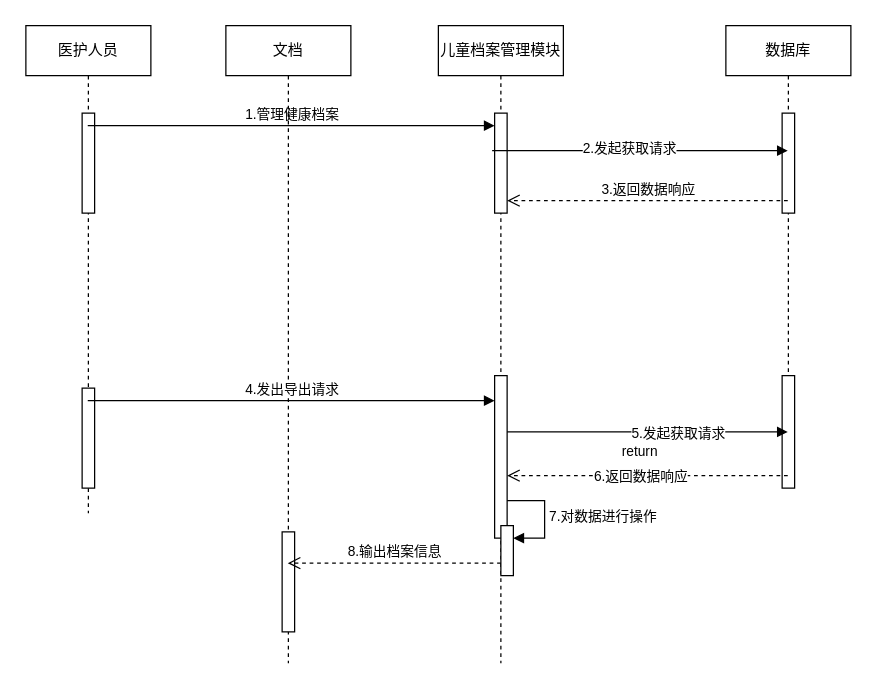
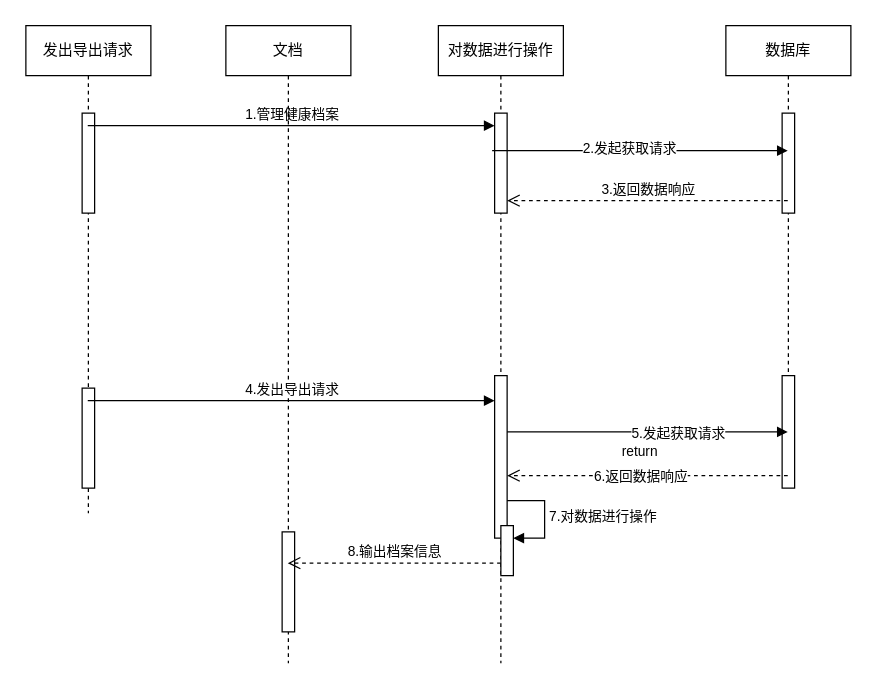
(88, 51) -> (88, 51)
(501, 51) -> (501, 51)
